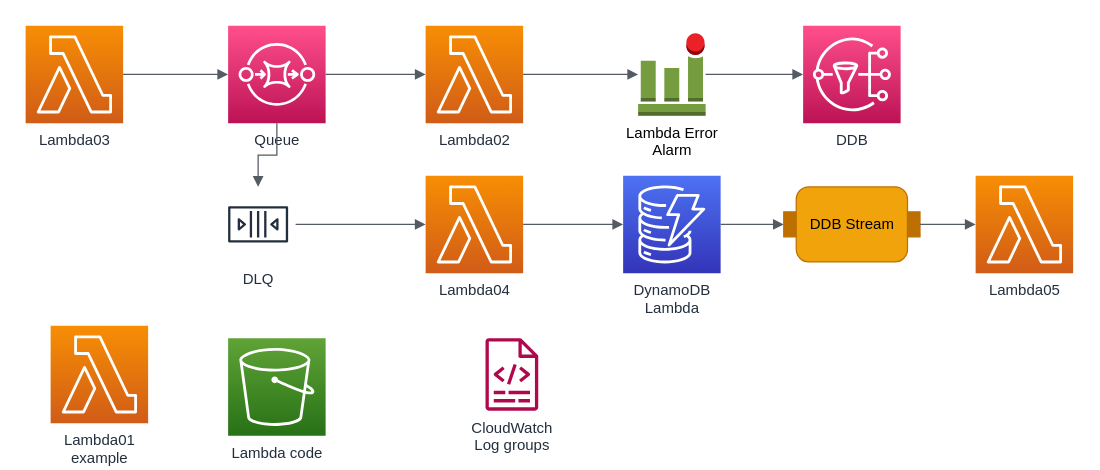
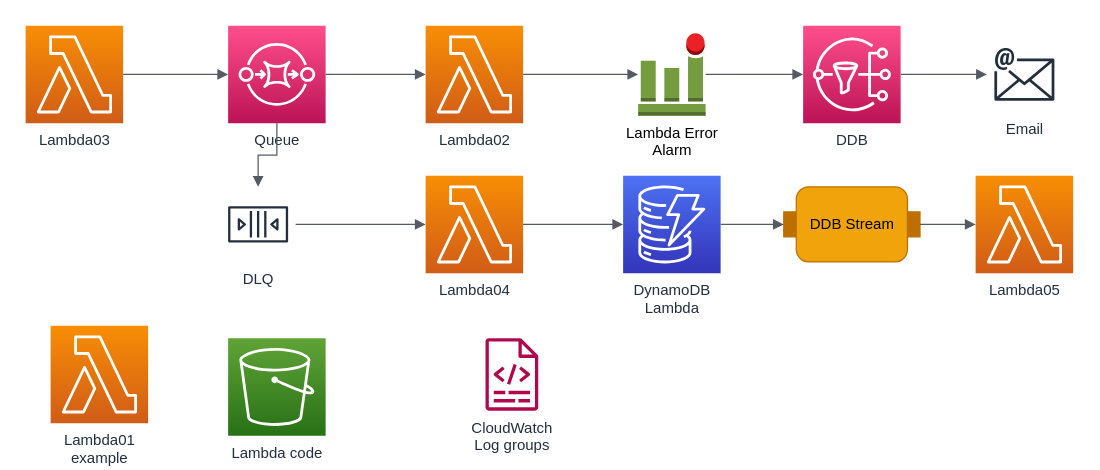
none -> (939, 74)
none -> (1024, 74)
